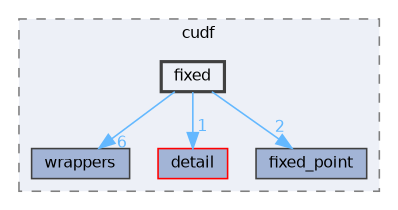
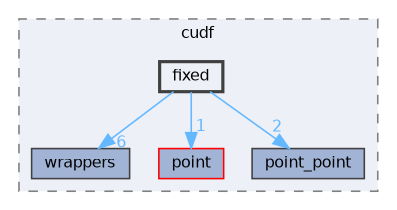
(193, 164) -> (191, 164)
(311, 164) -> (308, 164)
